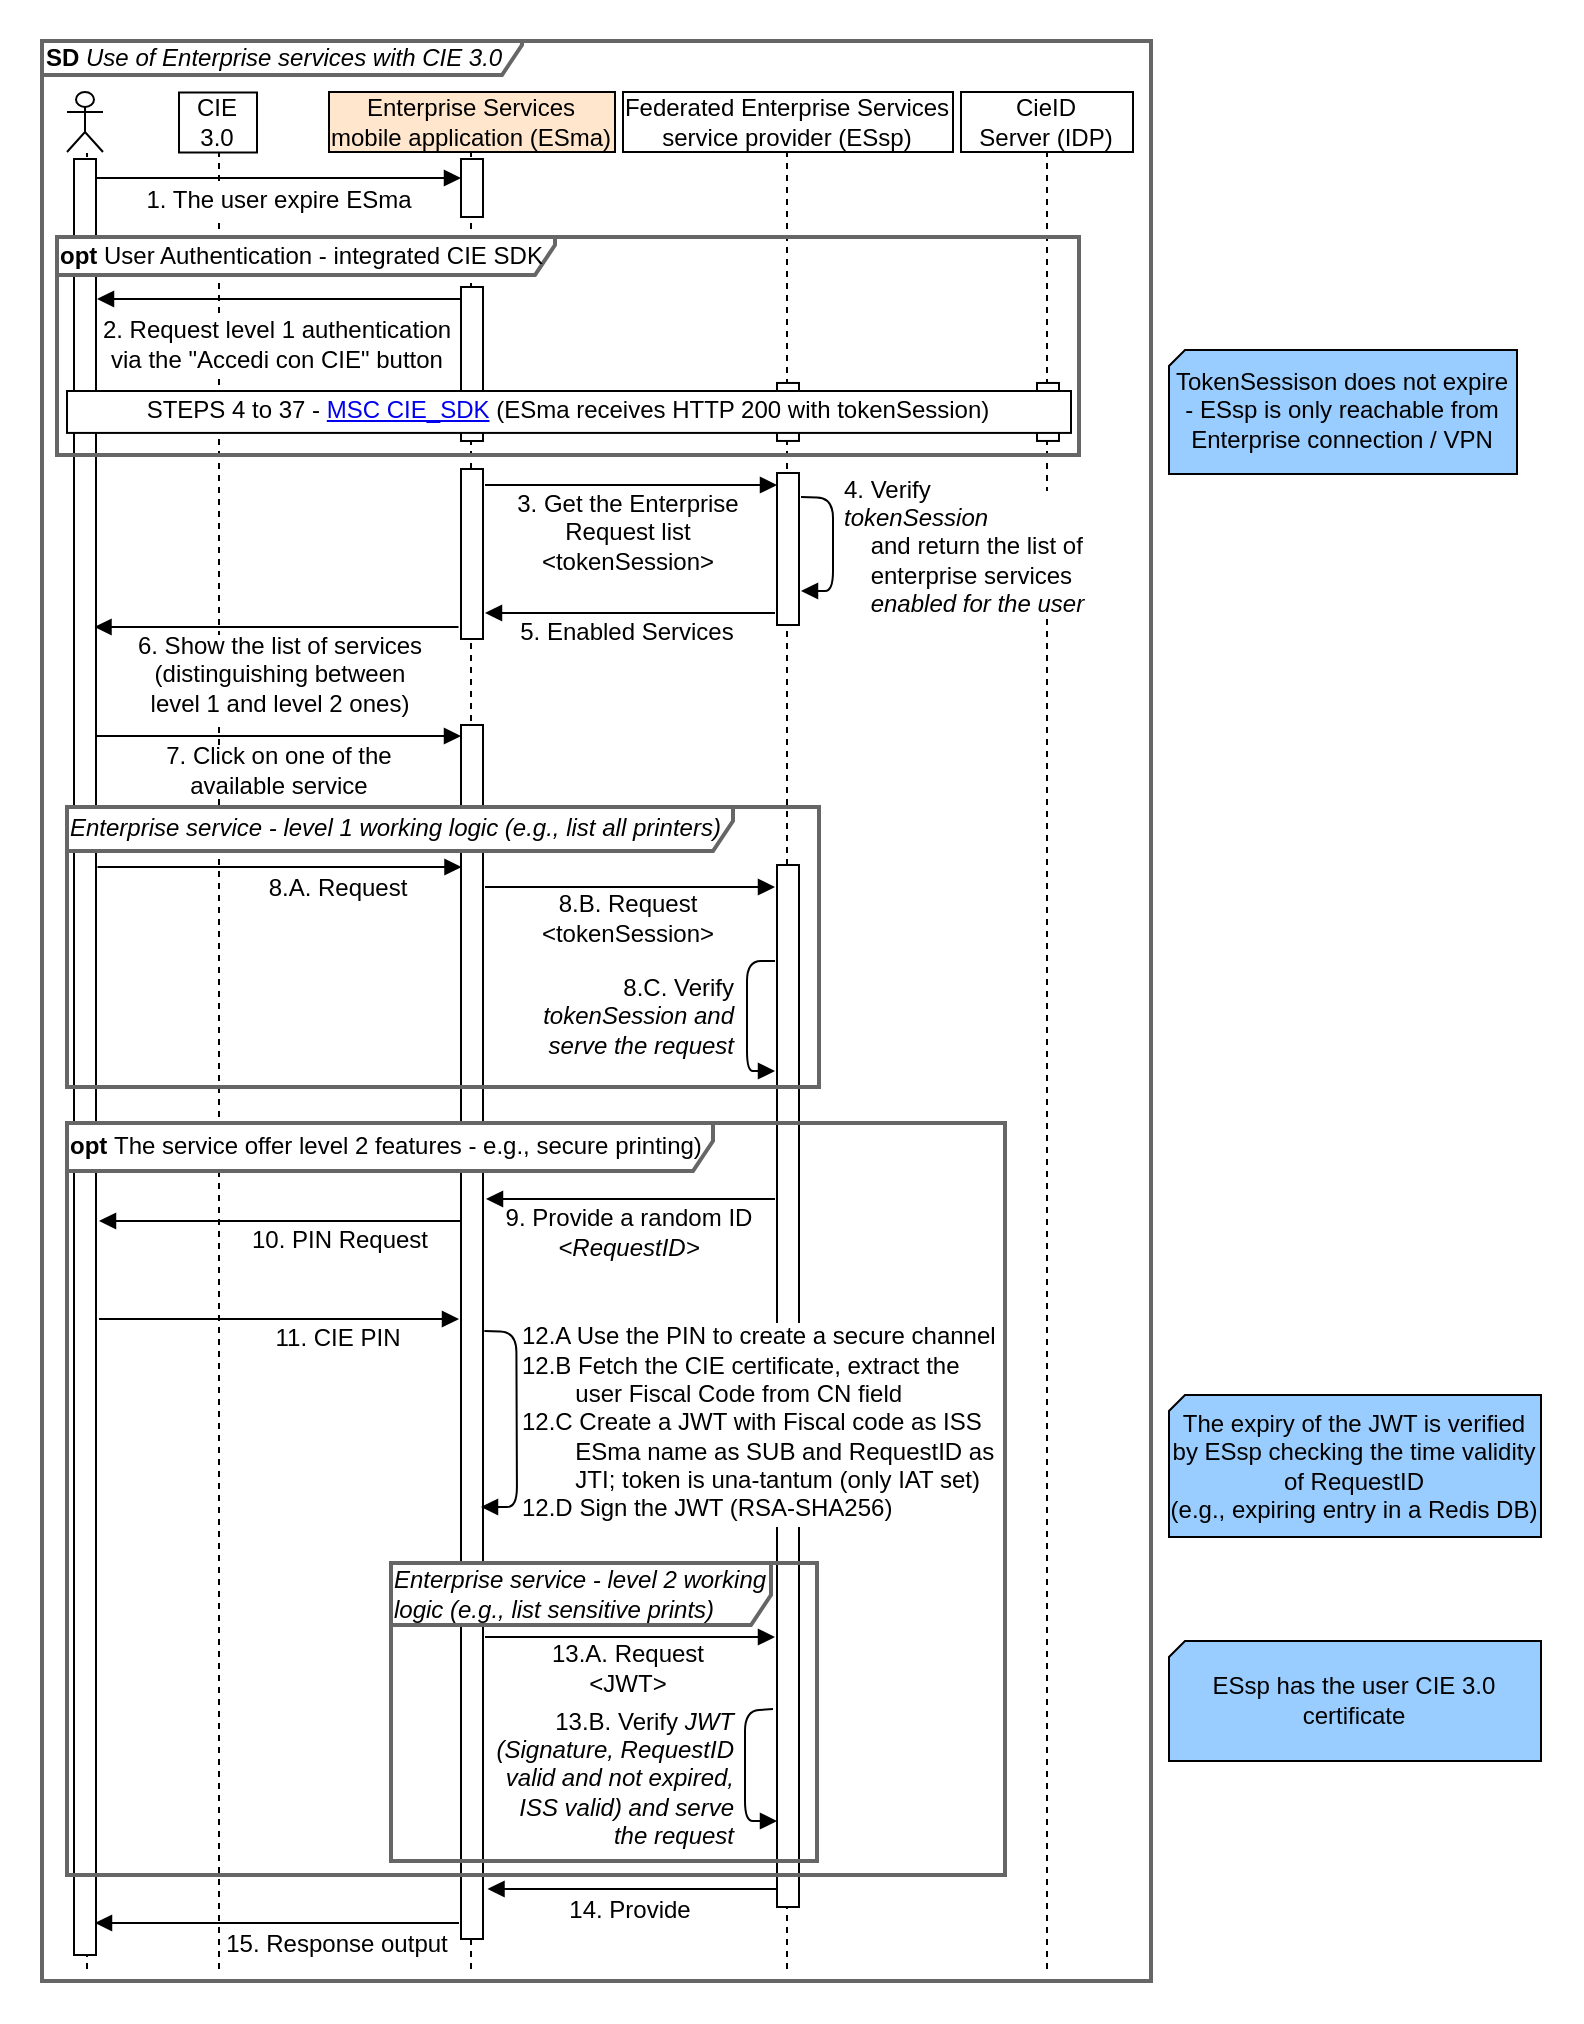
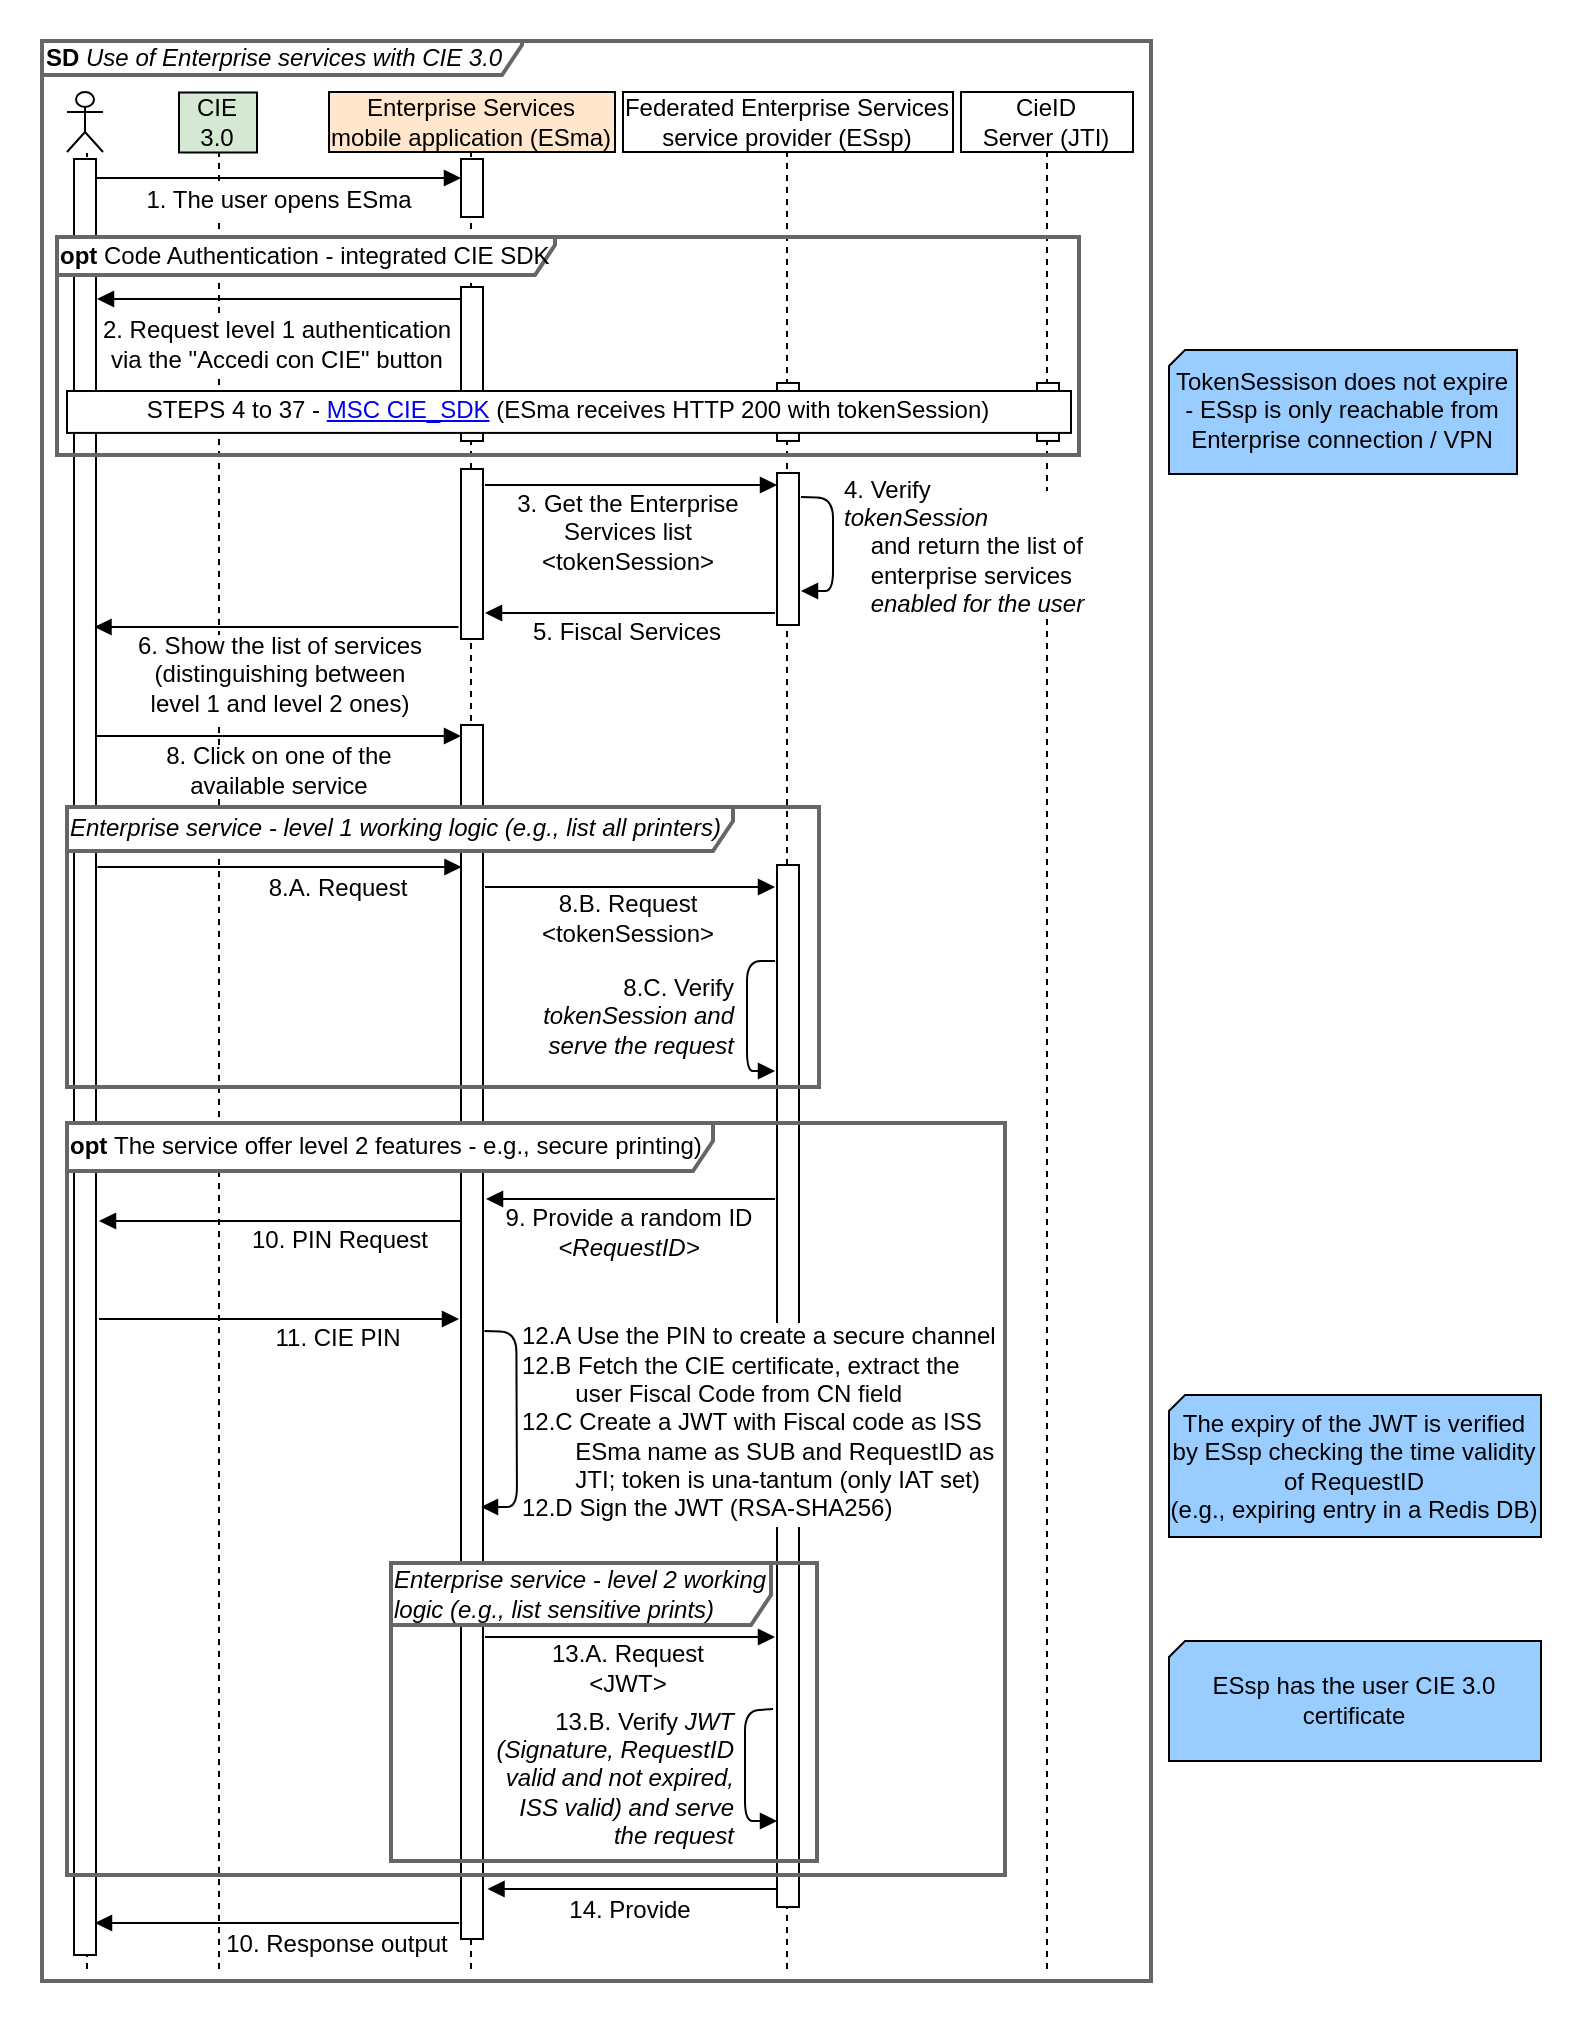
(218, 123) -> (218, 123)
(1047, 123) -> (1047, 123)
(280, 201) -> (280, 201)
(308, 257) -> (308, 257)
(629, 533) -> (629, 533)
(628, 633) -> (628, 633)
(280, 771) -> (280, 771)
(338, 1945) -> (338, 1945)
